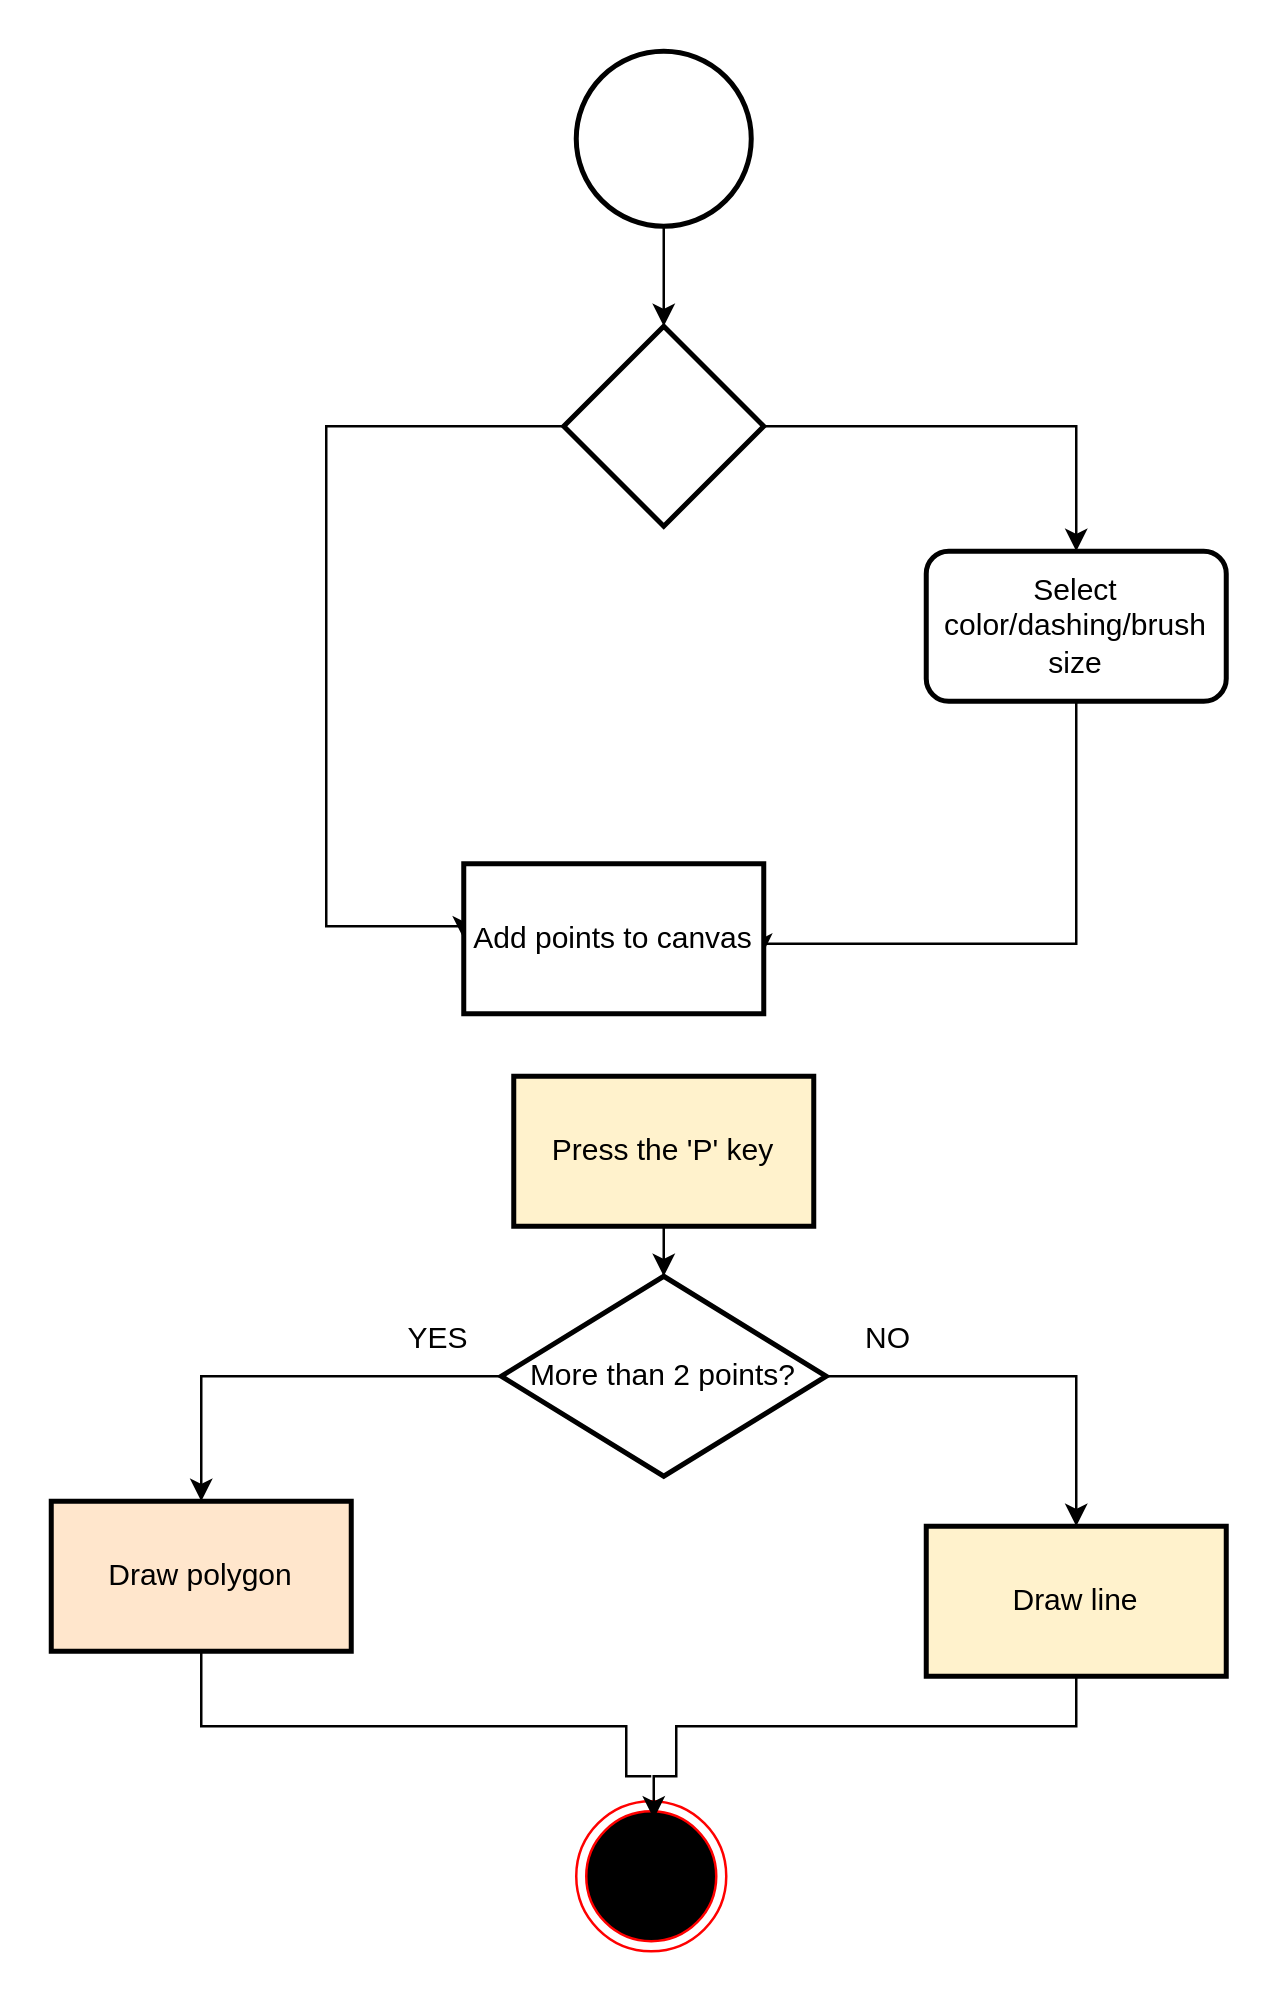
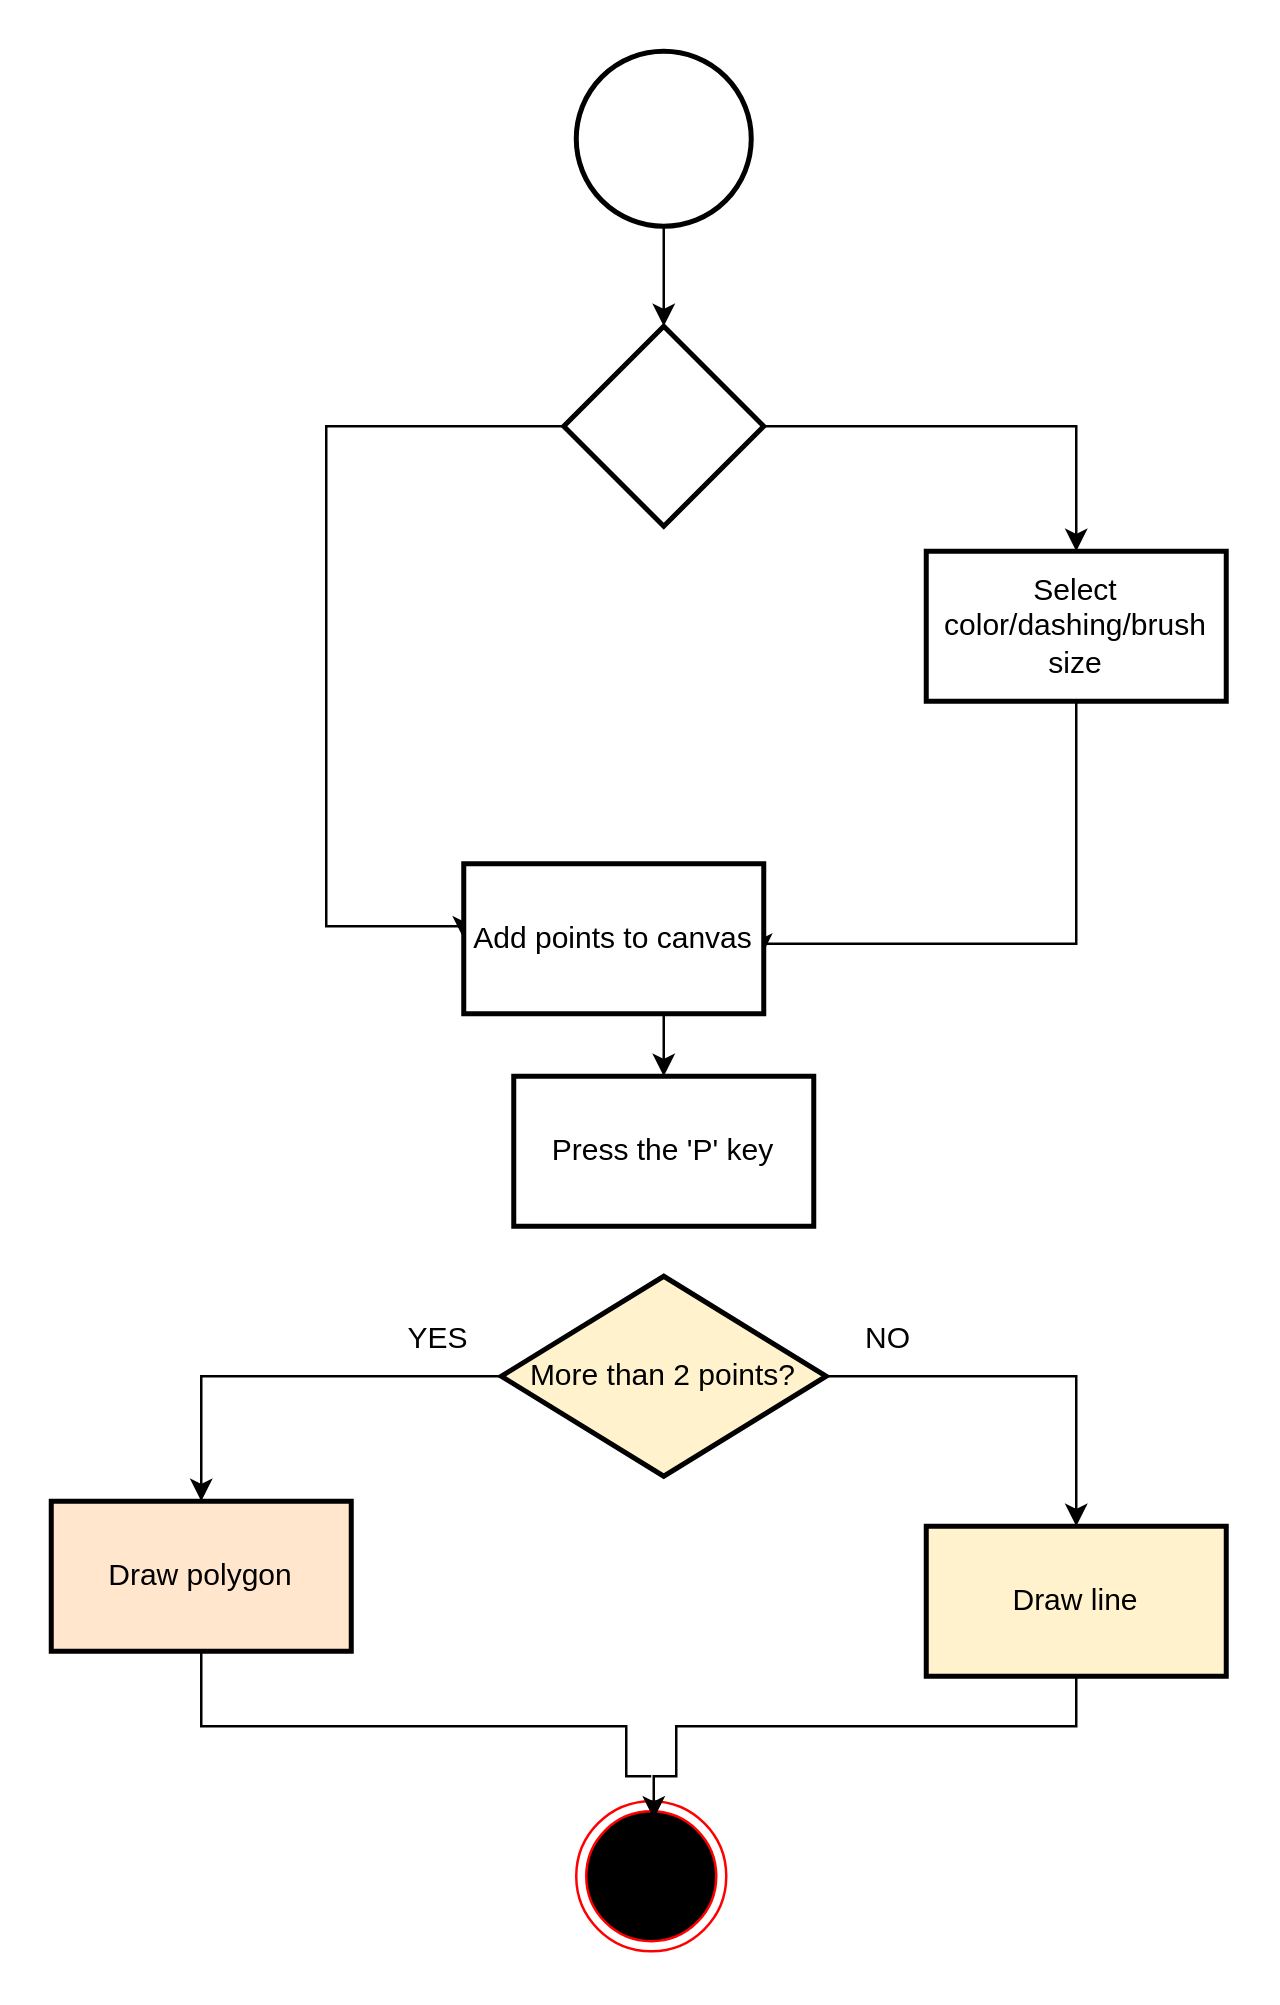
(1076, 626) -> (1076, 626)
none -> (664, 1035)
(664, 1151) -> (664, 1151)
(664, 1259) -> none
(664, 1376) -> (664, 1376)
